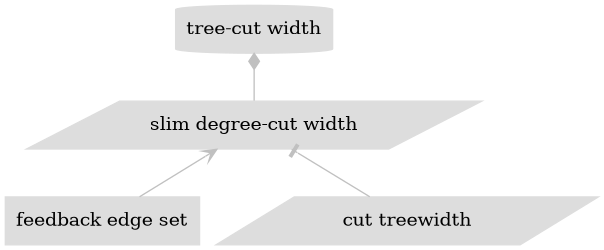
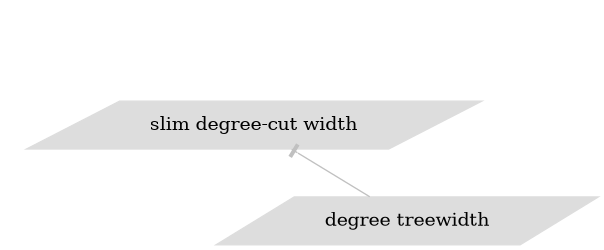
(254, 29) -> none
(102, 221) -> none
(407, 221) -> (407, 221)
